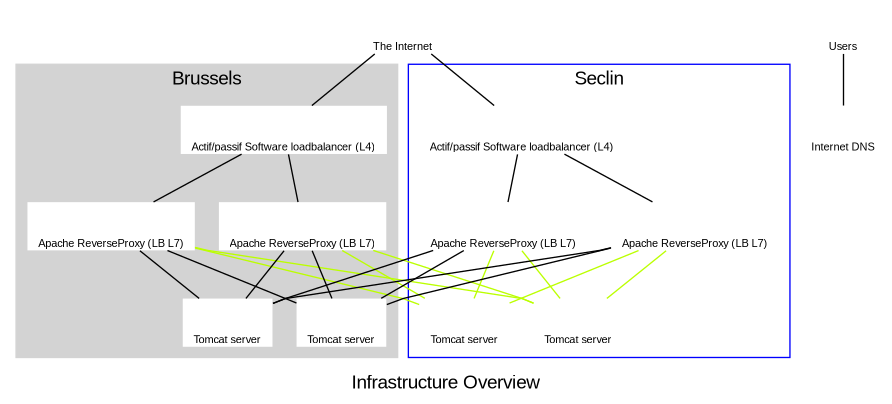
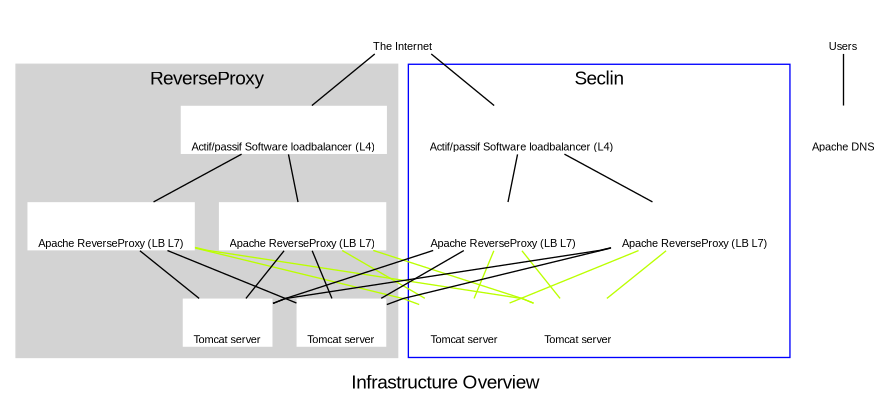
(207, 80) -> (207, 80)
(844, 130) -> (844, 130)
